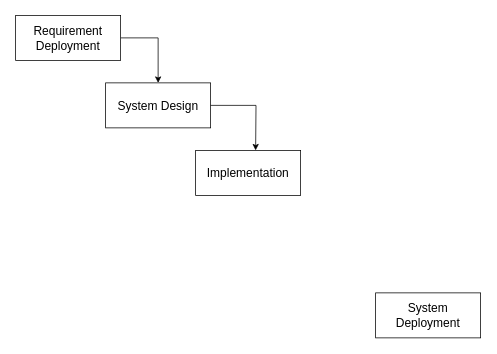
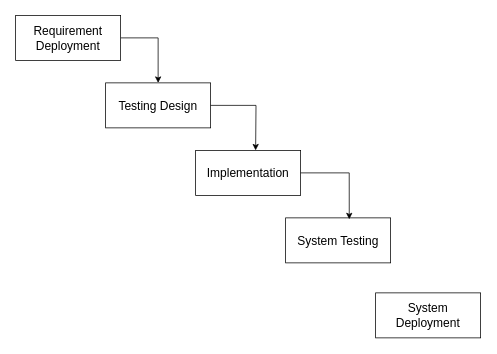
(158, 105) -> (158, 105)
none -> (349, 192)
none -> (338, 240)
